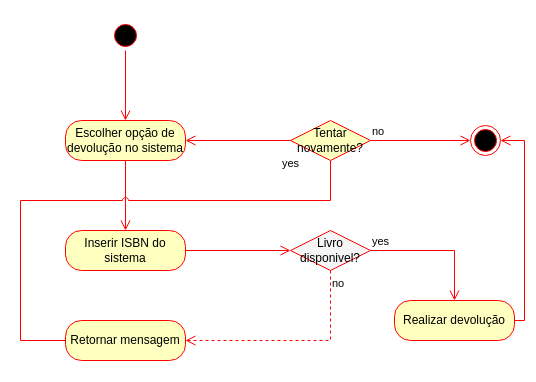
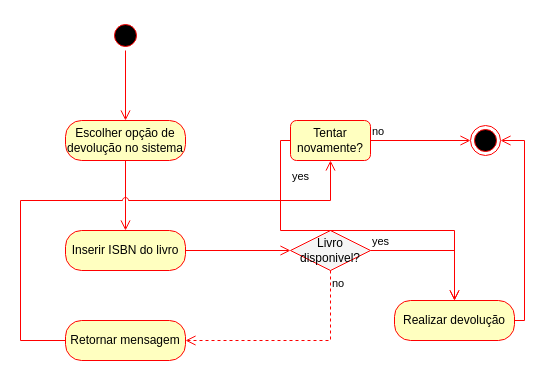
(239, 141) -> (326, 231)
(331, 141) -> (331, 141)
(331, 165) -> (331, 166)
(126, 251) -> (126, 251)
